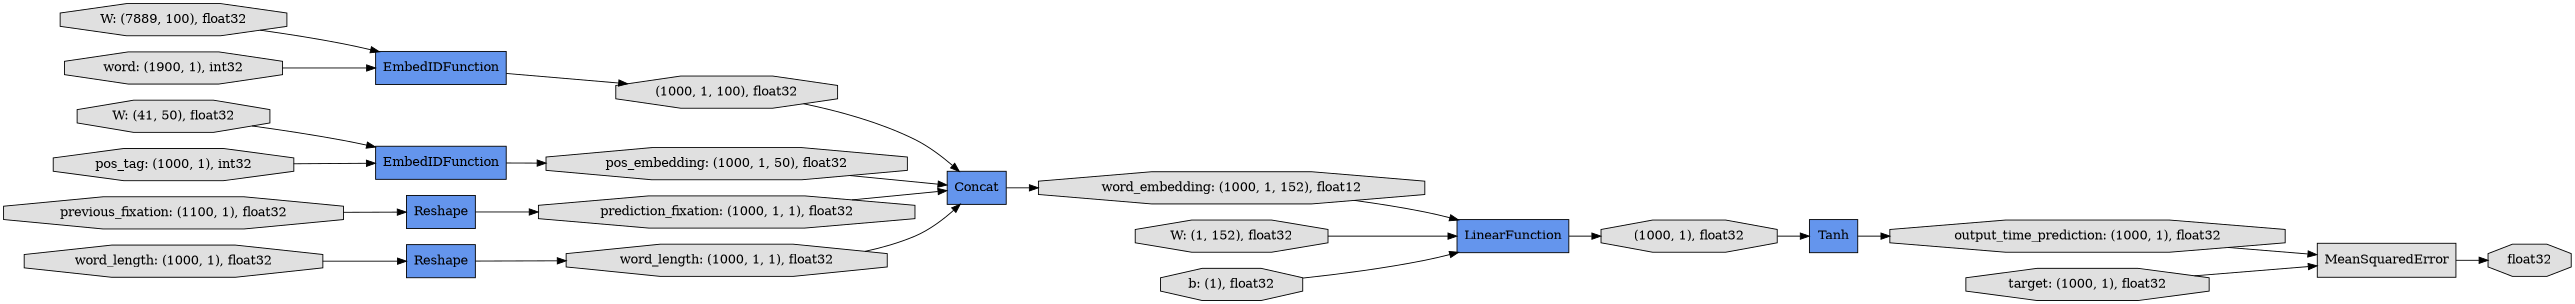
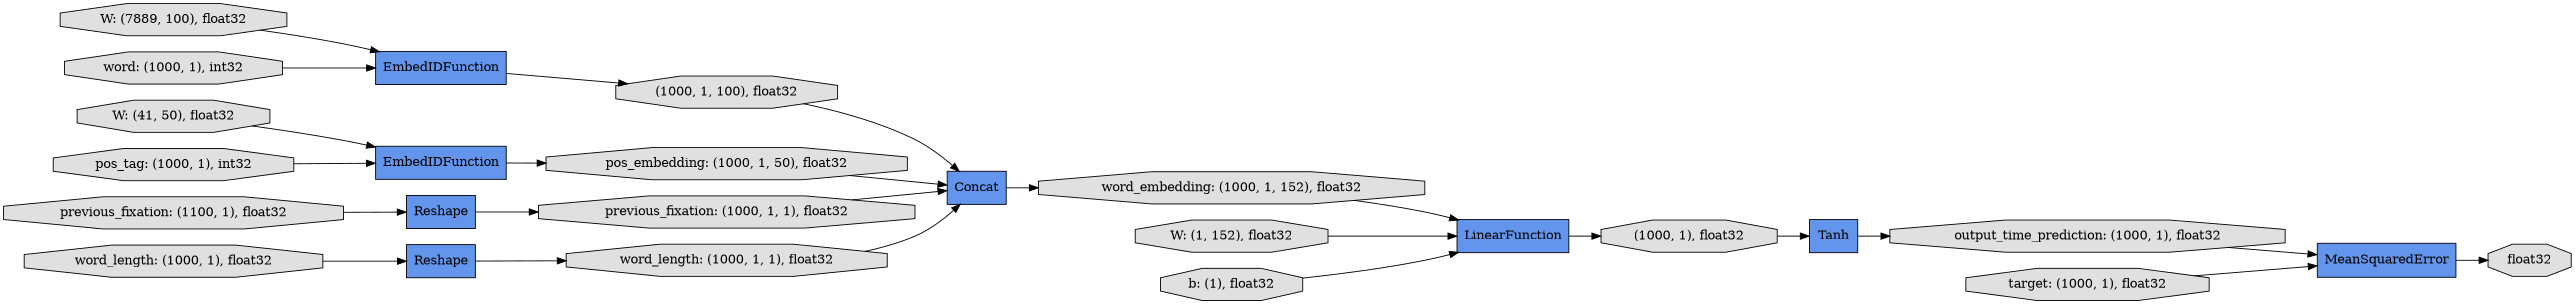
(174, 68) -> (174, 68)
(1232, 188) -> (1232, 188)
(727, 212) -> (727, 212)
(2387, 260) -> (2387, 260)
